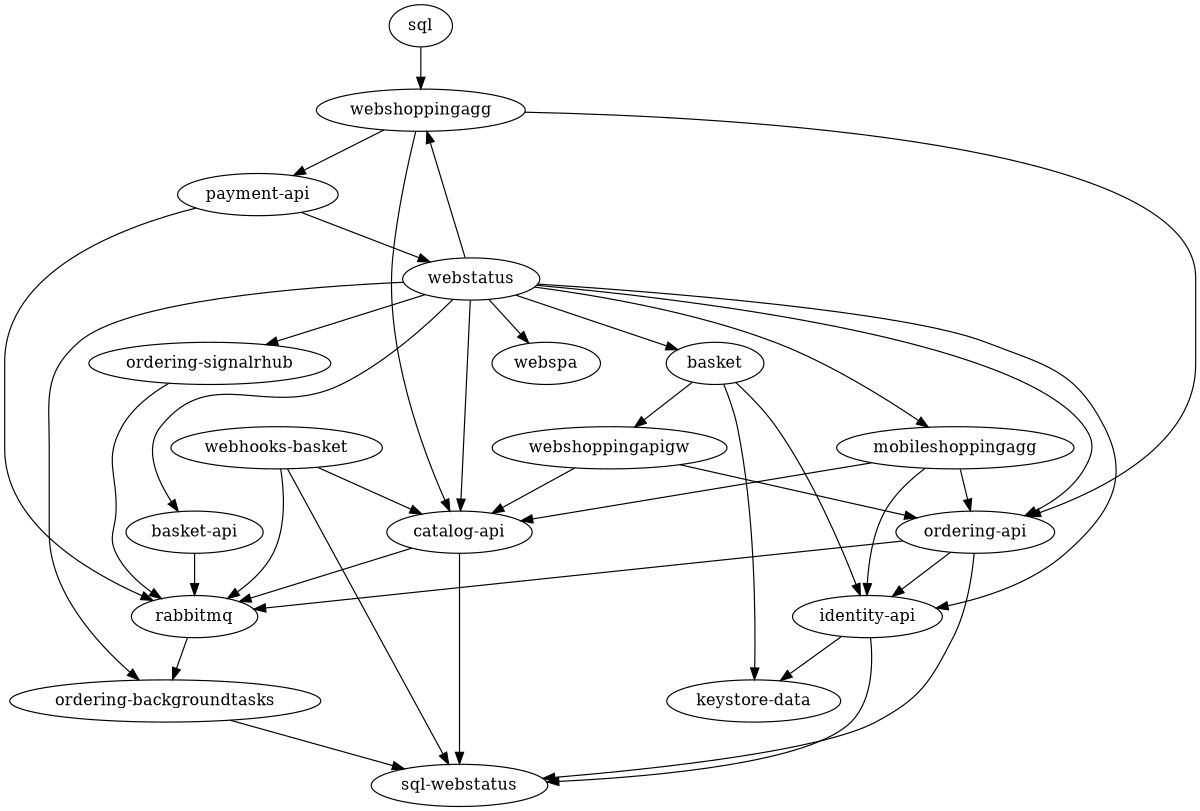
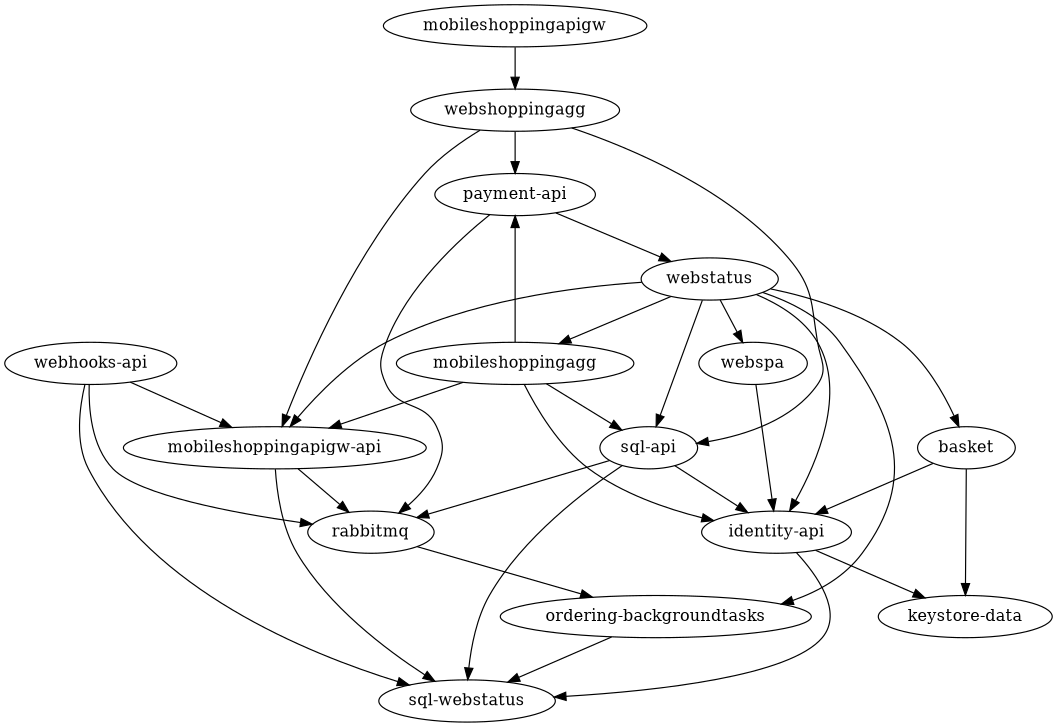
(421, 26) -> (515, 26)
(448, 200) -> none
none -> (515, 285)
(210, 363) -> none
none -> (764, 442)
(277, 448) -> (91, 363)
(610, 448) -> none
(195, 532) -> none
(460, 532) -> (275, 448)
(975, 532) -> (649, 448)
